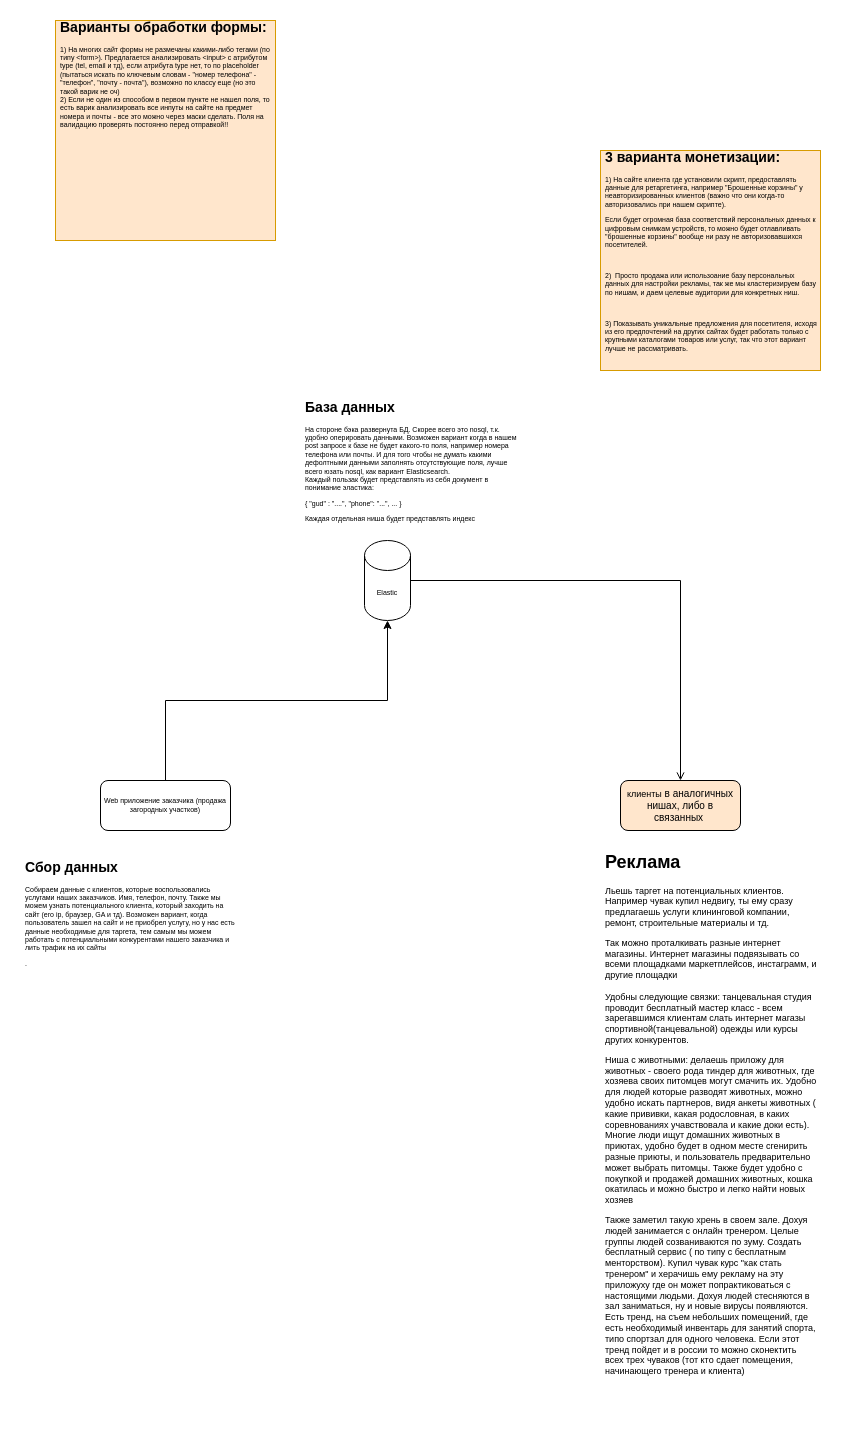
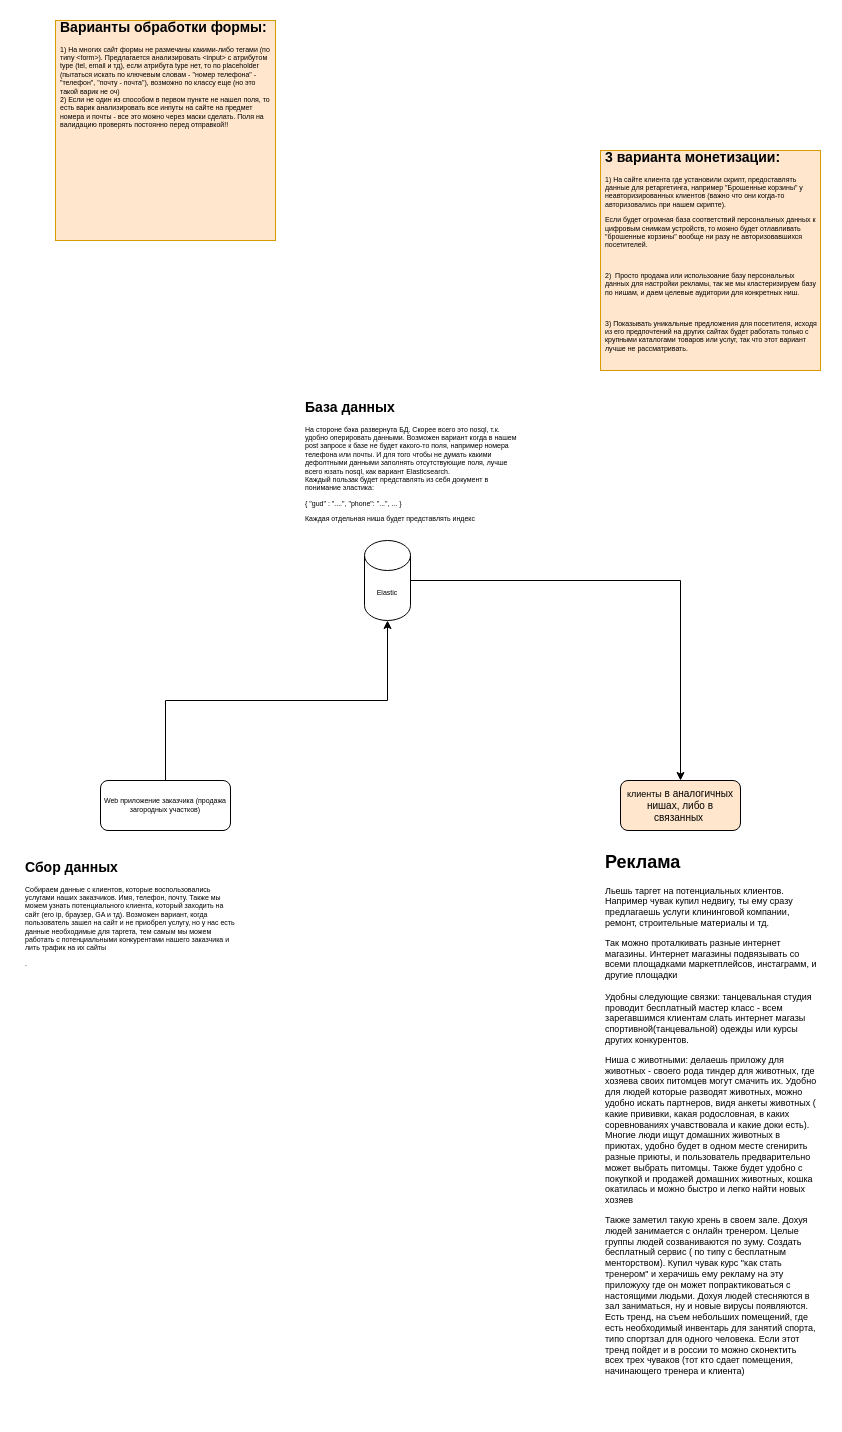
(681, 774) -> (681, 772)
